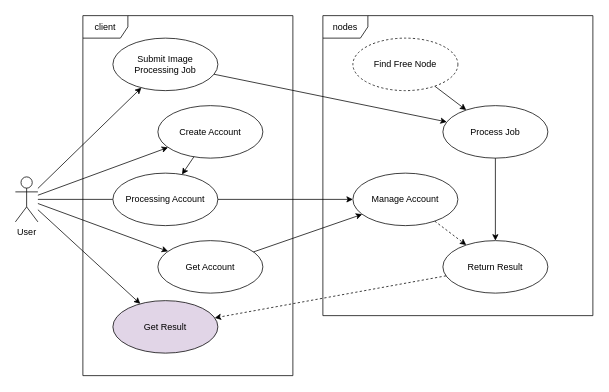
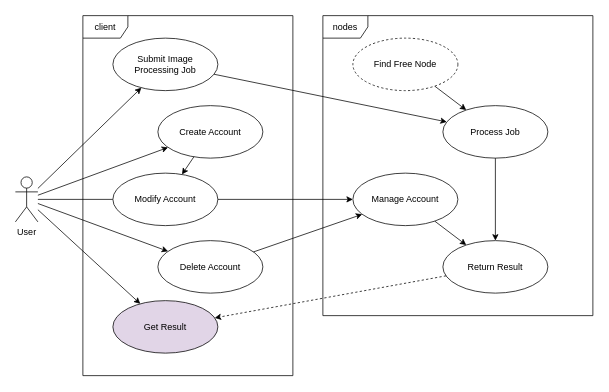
(165, 199) -> (165, 199)
(448, 231) -> (448, 231)
(210, 267) -> (210, 267)
